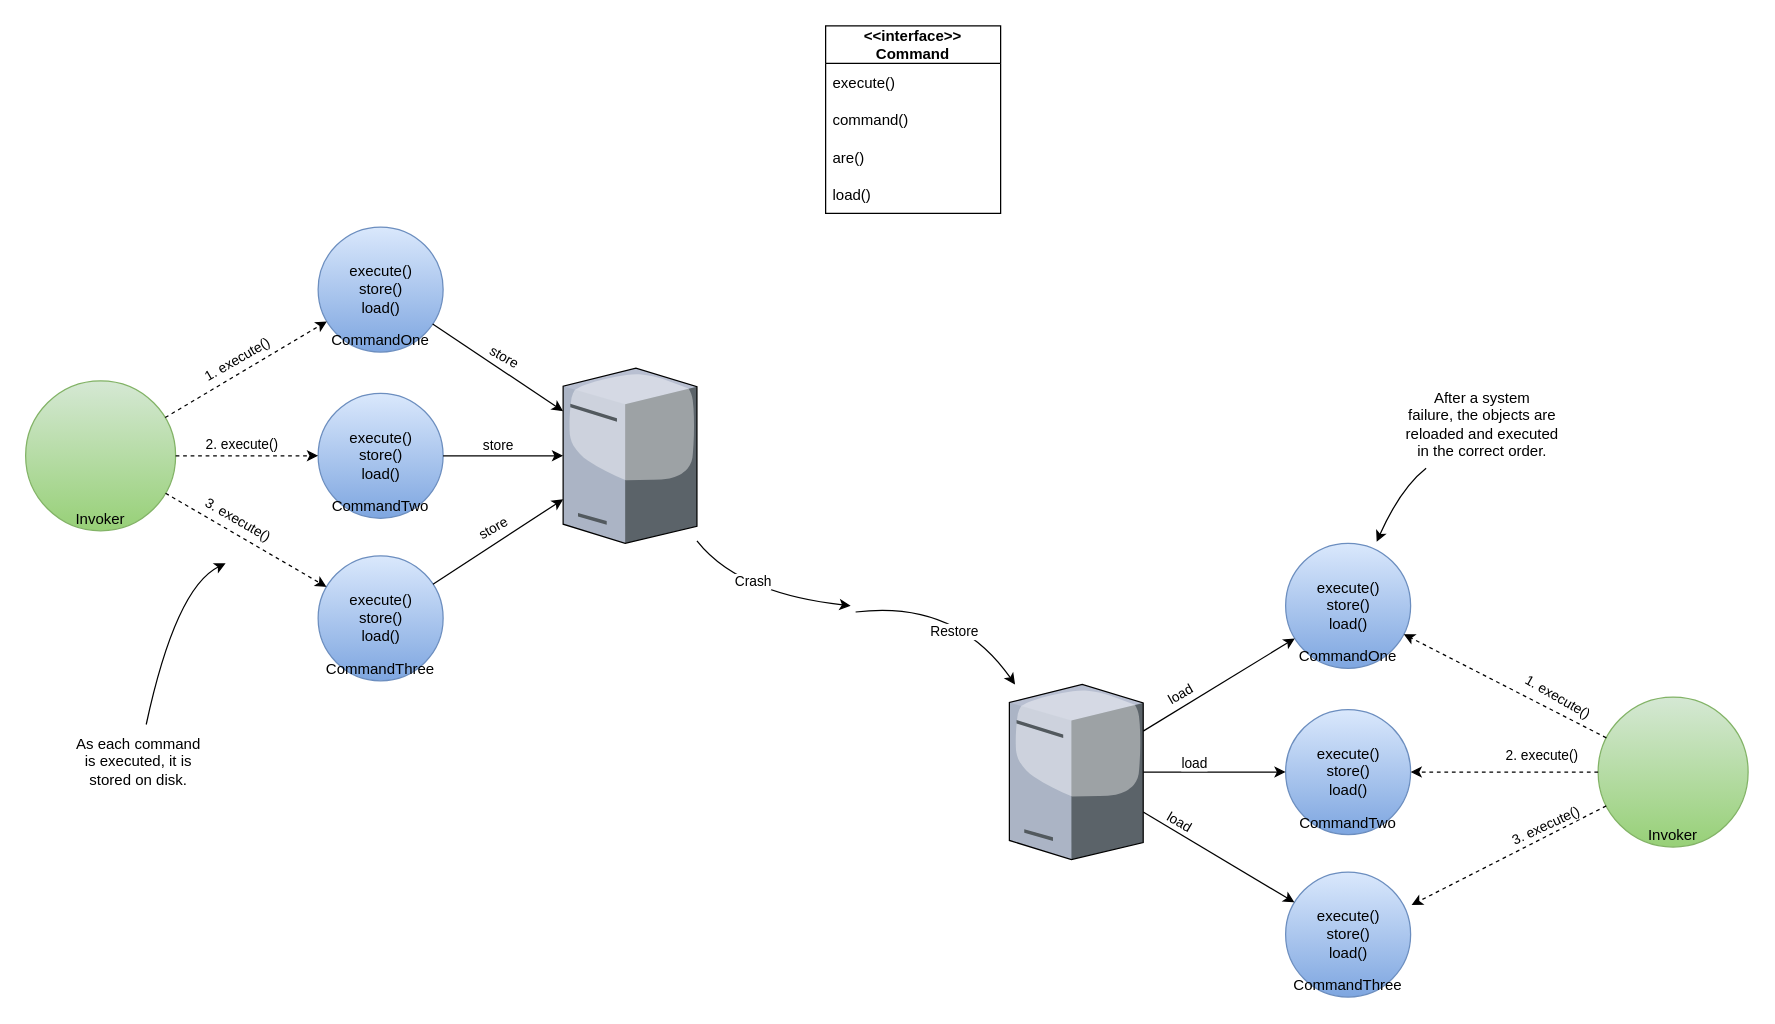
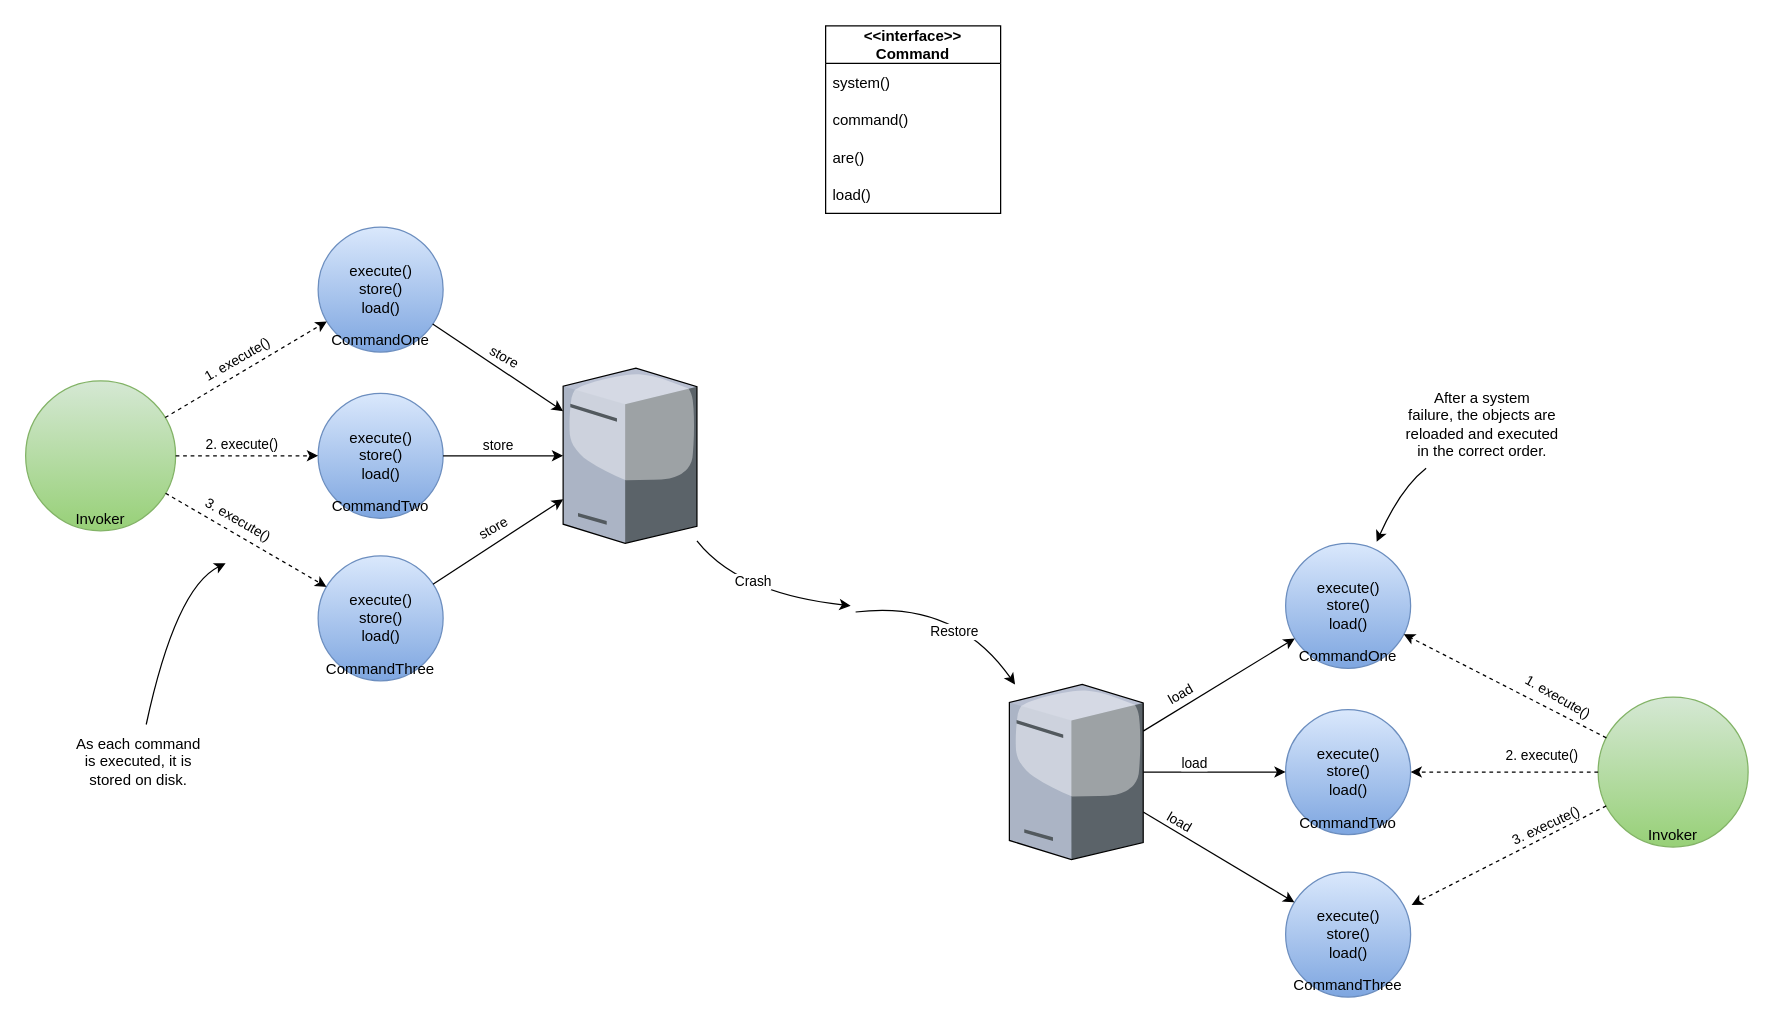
(870, 83) -> (866, 83)
